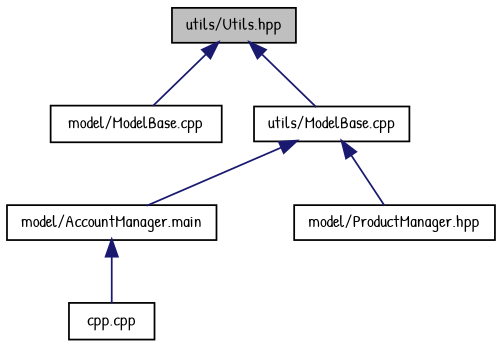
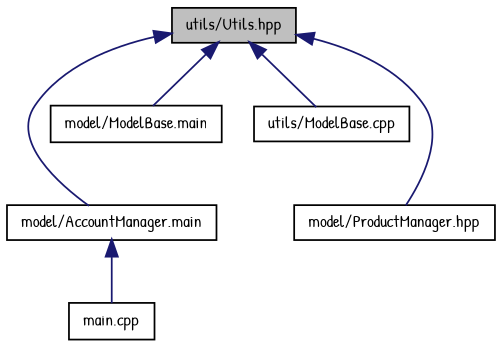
(136, 124) -> (136, 124)
(214, 177) -> (40, 99)
(368, 180) -> (417, 96)
(112, 321) -> (112, 321)
